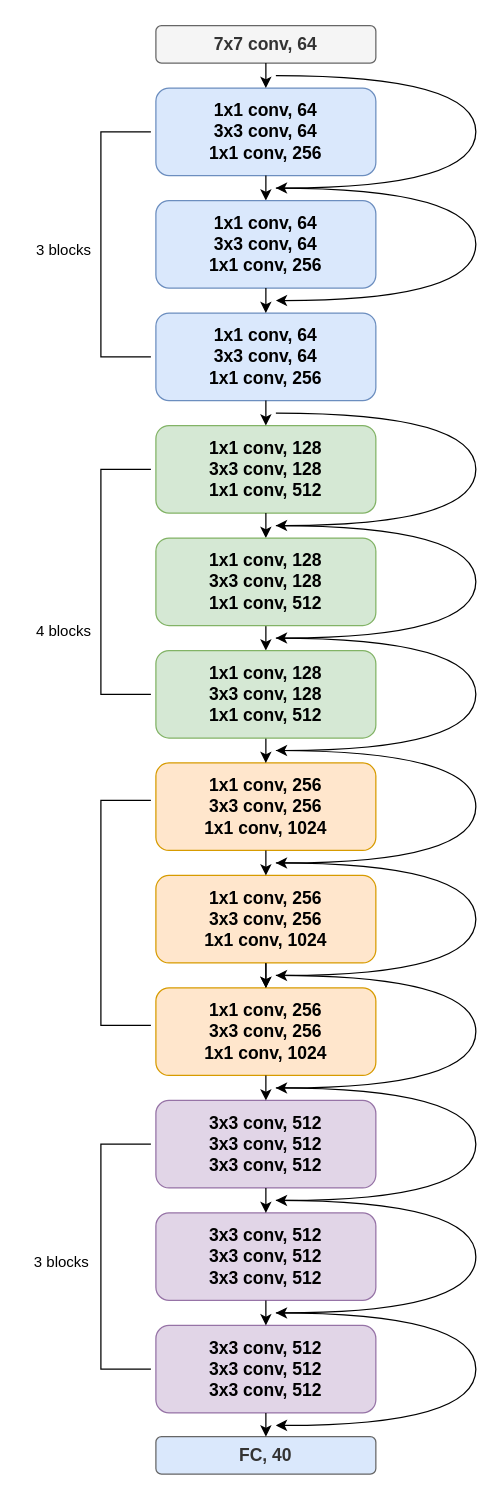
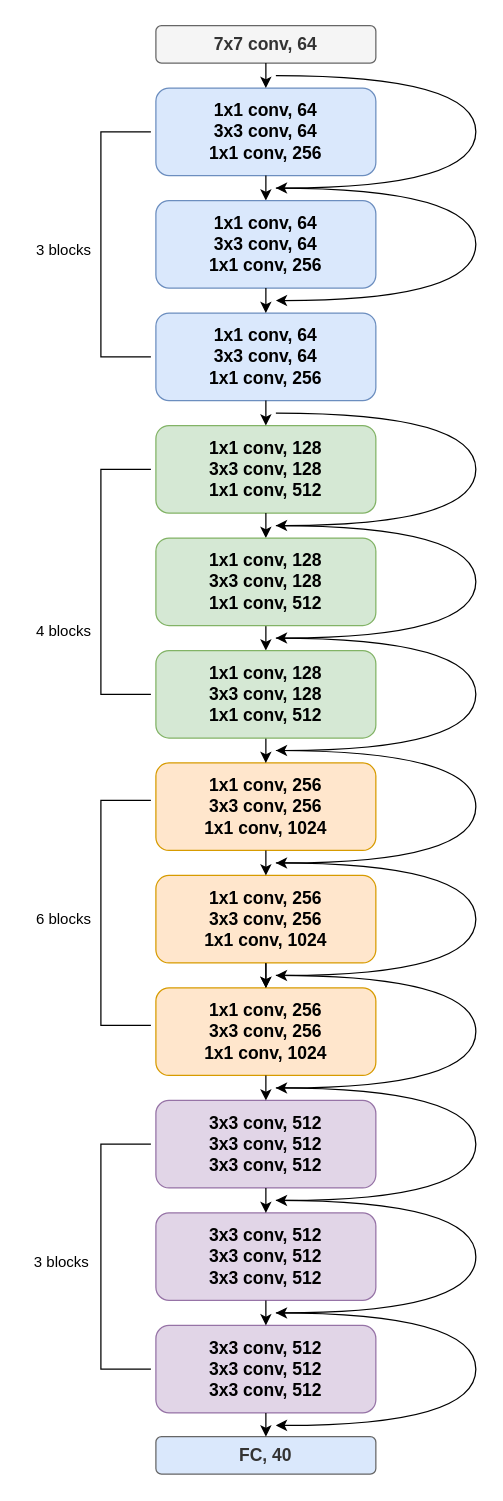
none -> (63, 919)
